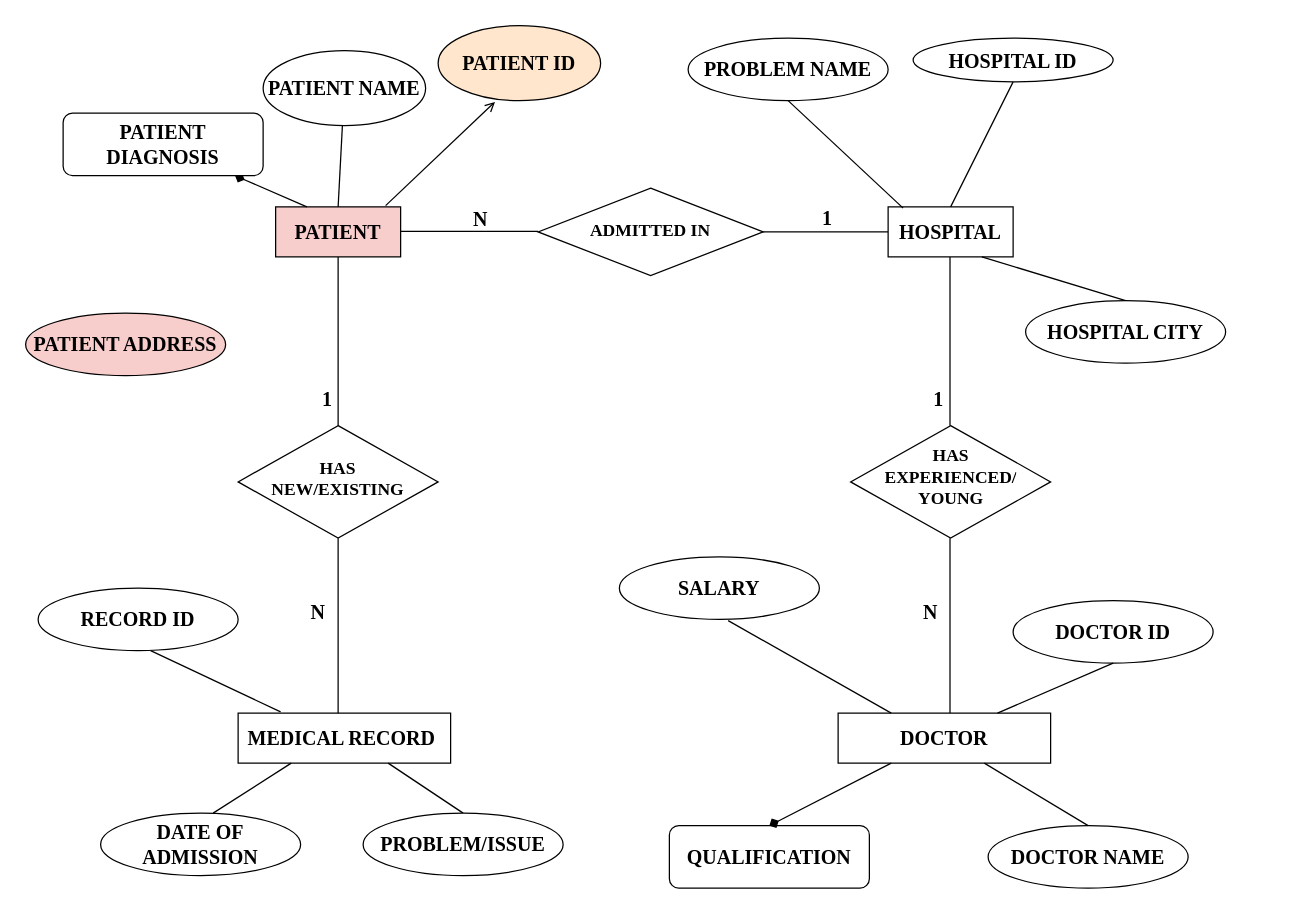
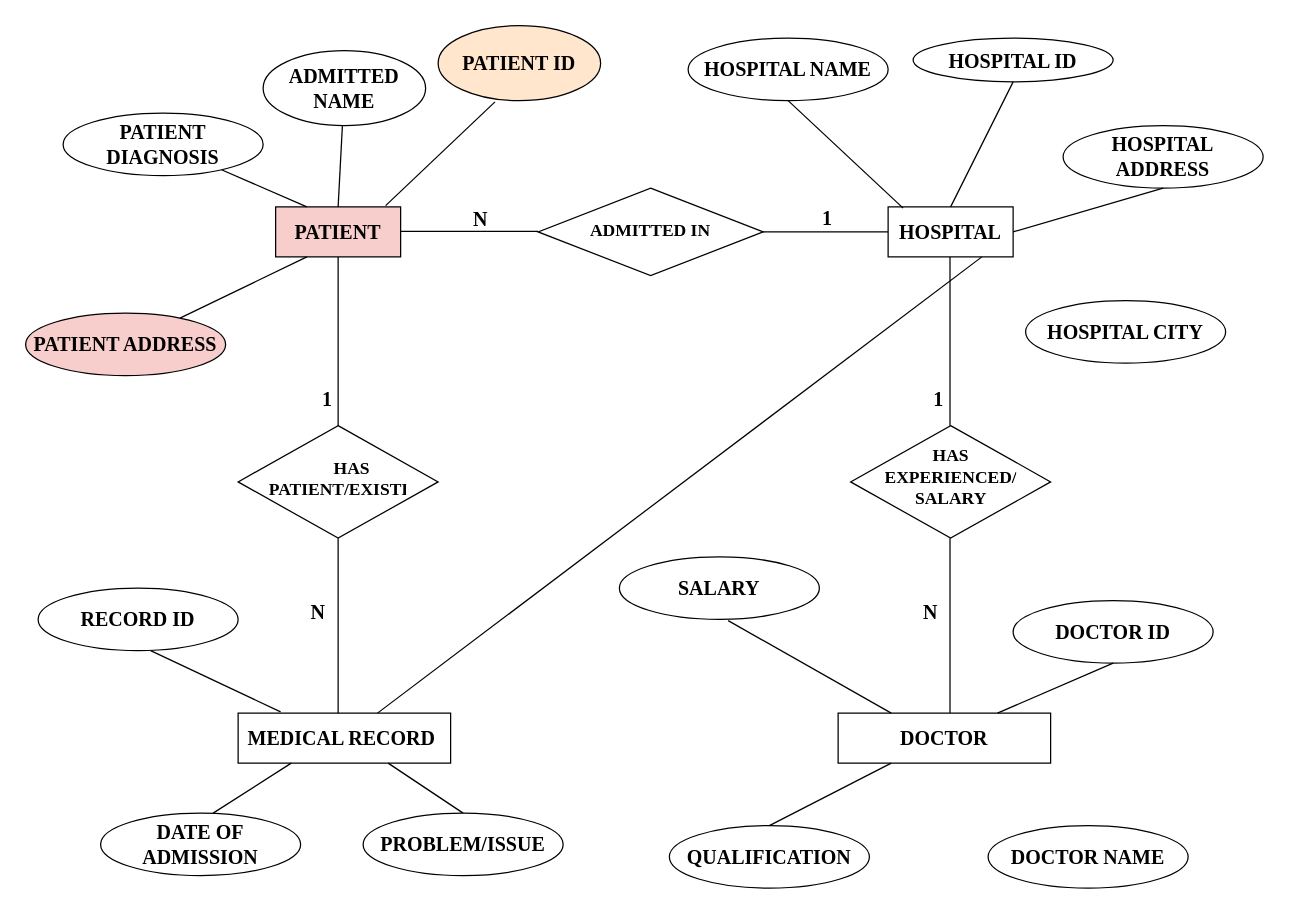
(788, 69) -> (788, 69)
(344, 88) -> (344, 88)
(490, 107) -> (491, 105)
(163, 144) -> (163, 144)
none -> (1163, 157)
(245, 180) -> (233, 175)
none -> (1088, 210)
(1053, 278) -> (680, 485)
none -> (243, 288)
(951, 478) -> (951, 478)
(338, 480) -> (338, 480)
(1036, 794) -> none
(779, 821) -> (775, 823)
(769, 857) -> (769, 857)
